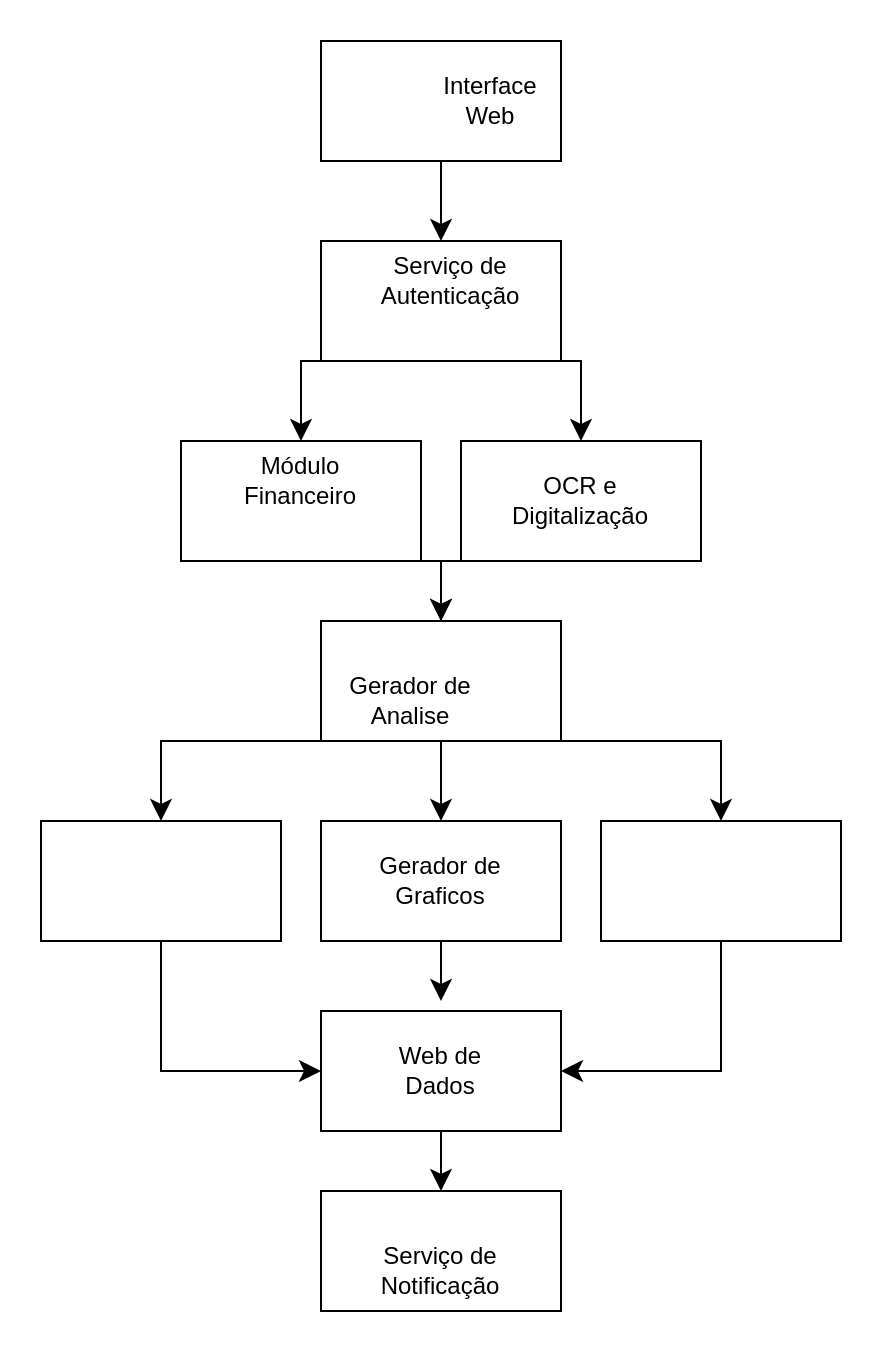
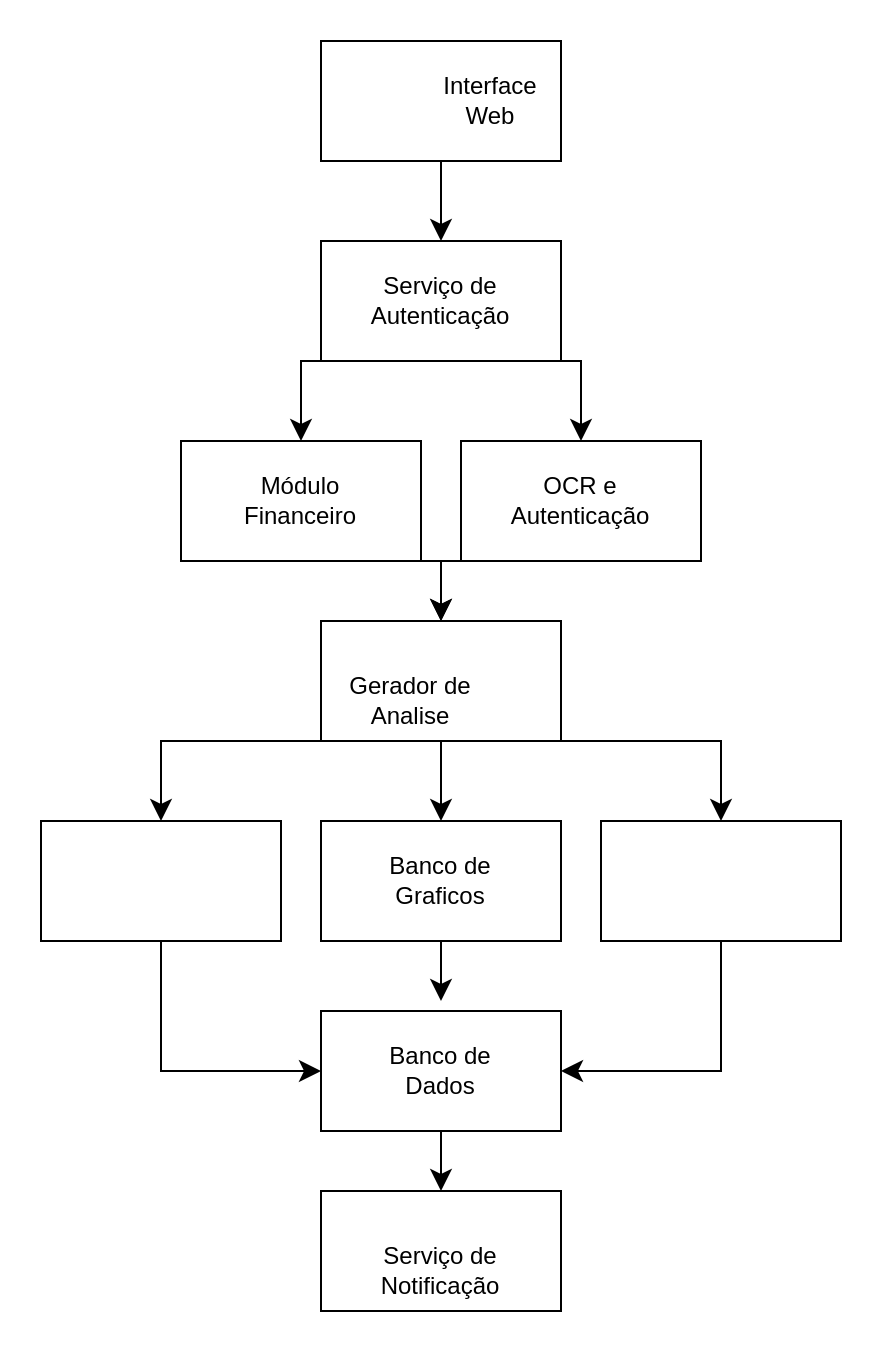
(451, 281) -> (441, 301)
(301, 481) -> (301, 501)
(581, 501) -> (581, 501)
(441, 881) -> (441, 881)
(441, 1071) -> (441, 1071)
